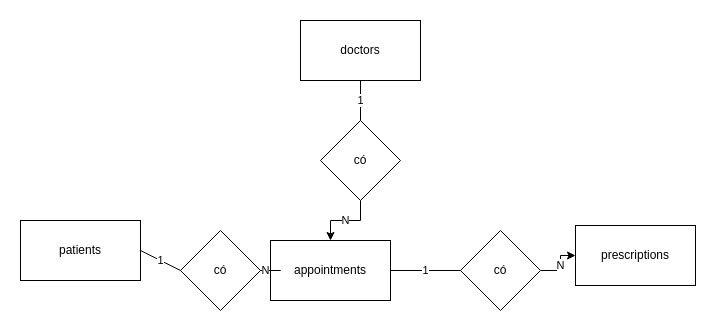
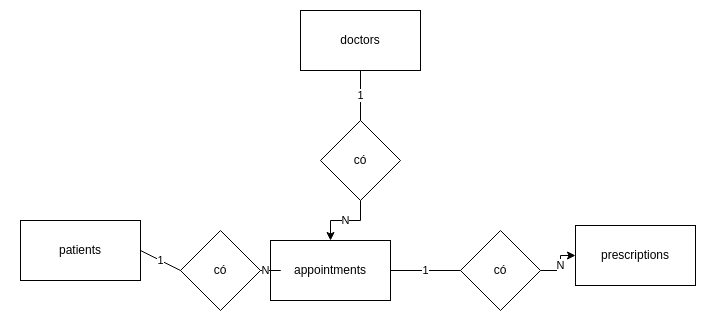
(361, 51) -> (361, 41)
